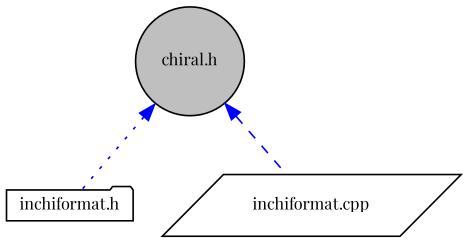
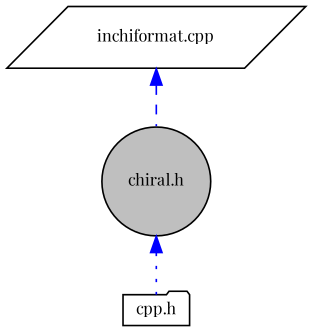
(261, 145) -> (156, 106)
(70, 205) -> (156, 310)
